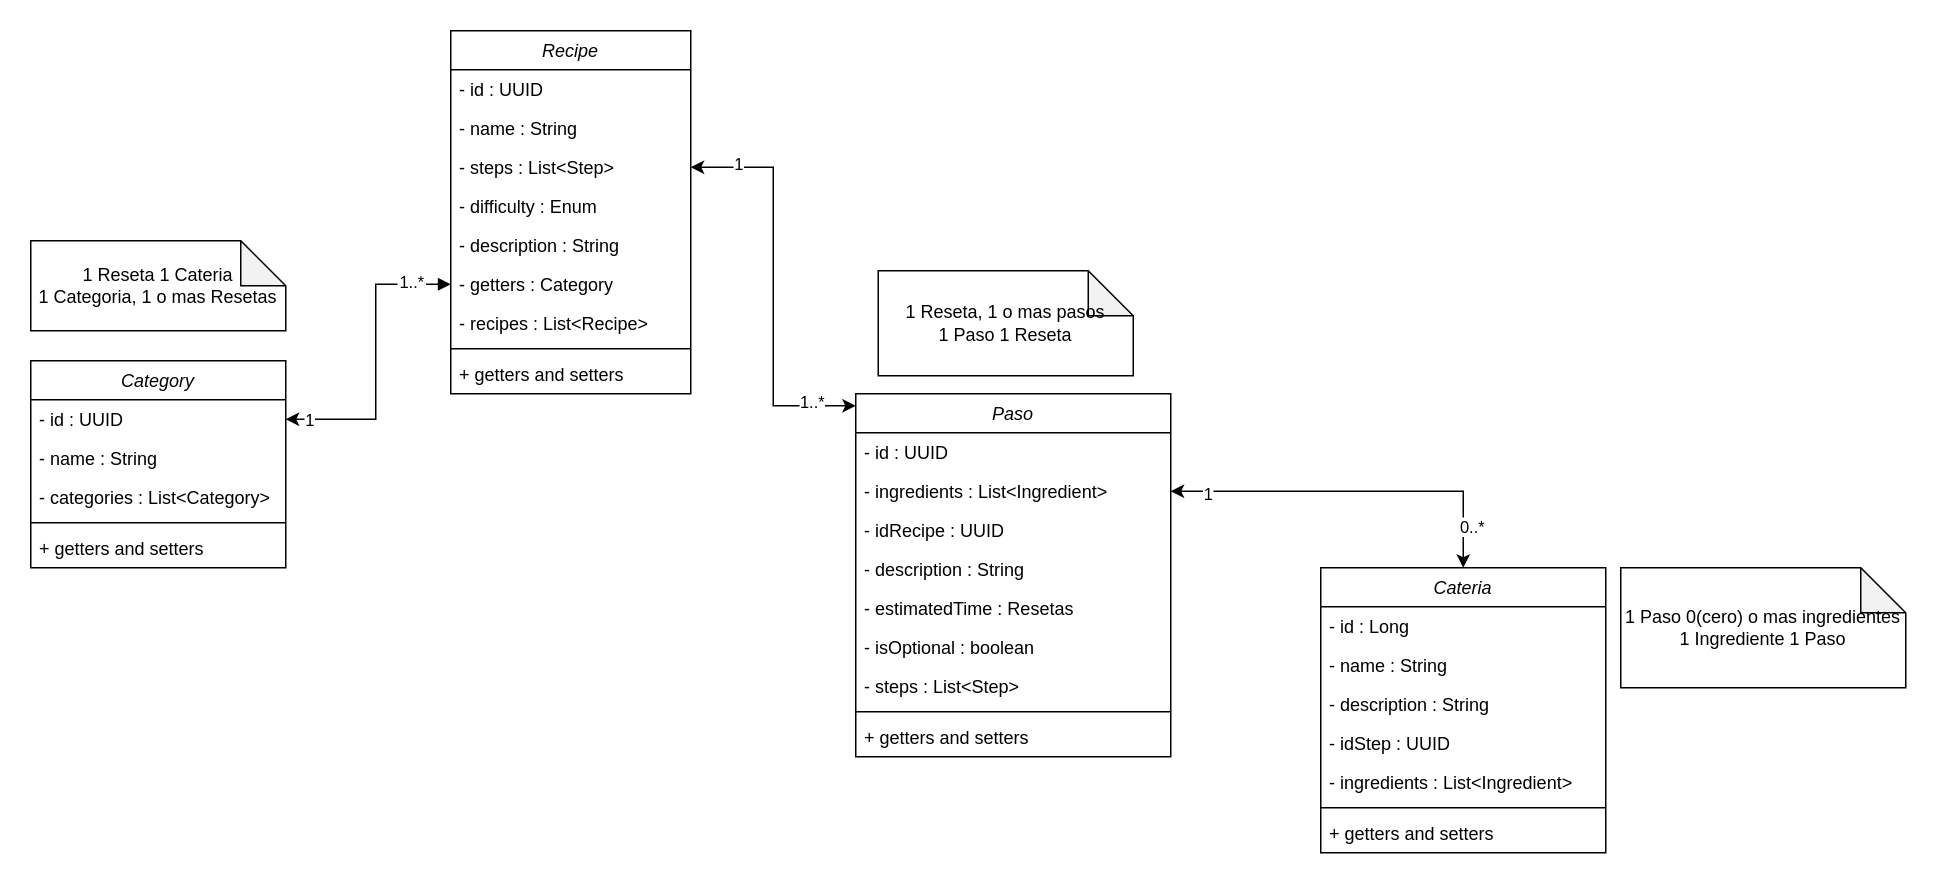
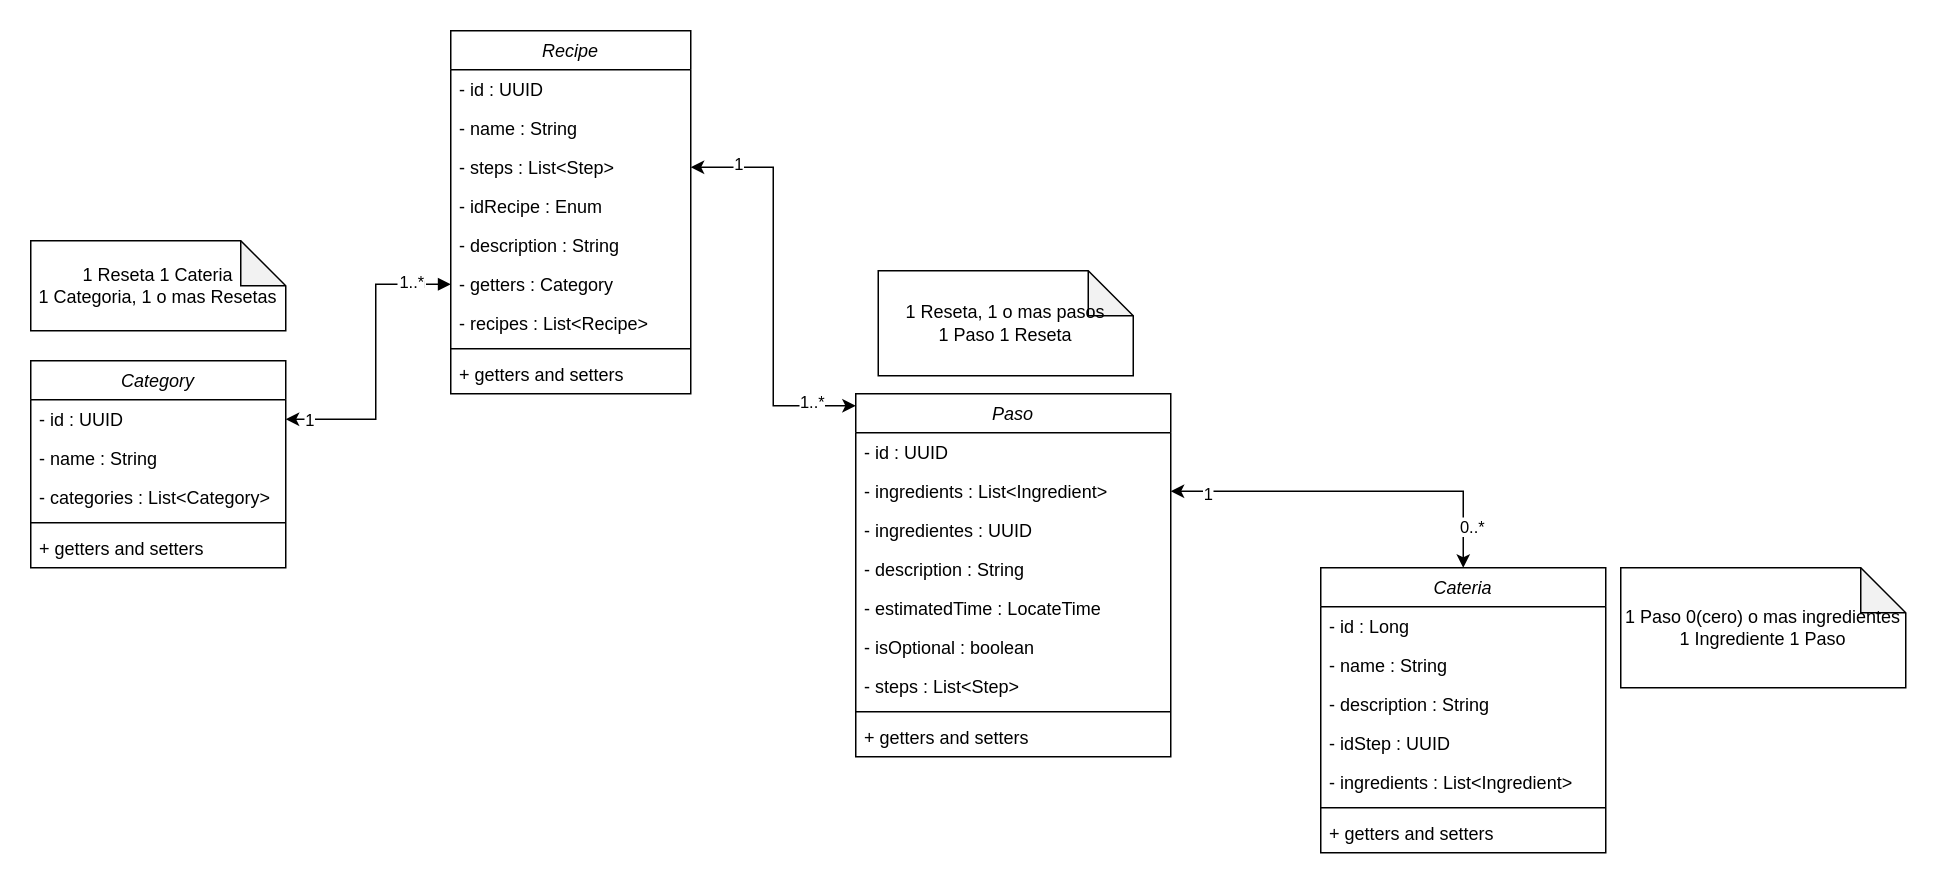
(541, 207) -> (533, 207)
(936, 531) -> (956, 531)
(976, 609) -> (989, 609)
